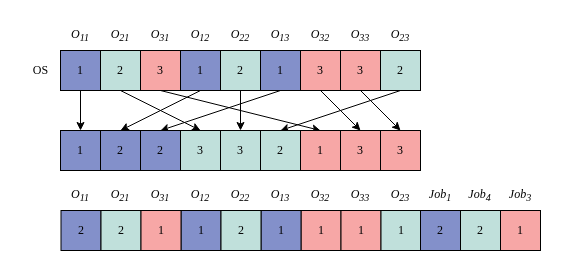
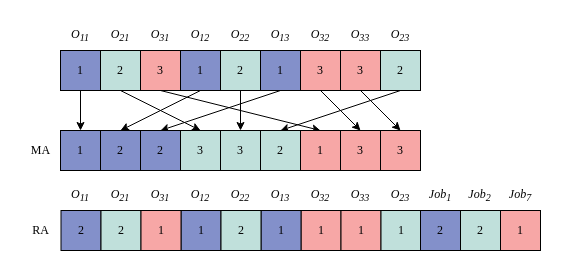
(41, 71) -> none
none -> (41, 151)
(480, 196) -> (480, 196)
(521, 196) -> (521, 196)
none -> (41, 231)
